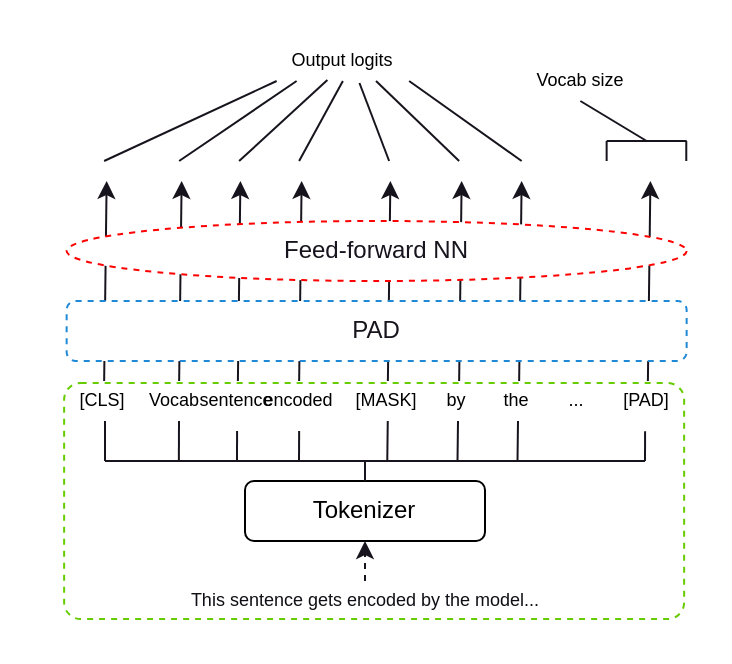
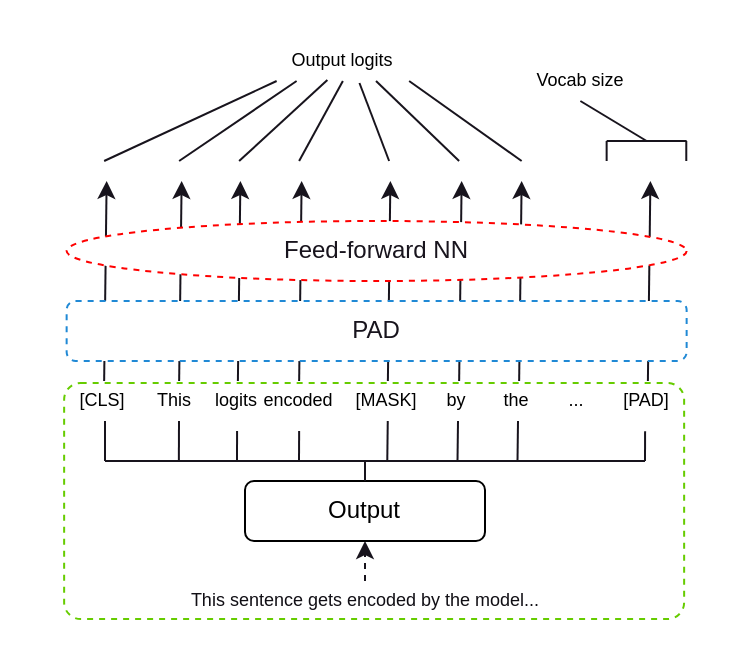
(175, 401) -> (175, 401)
(237, 401) -> (237, 401)
(365, 511) -> (365, 511)
